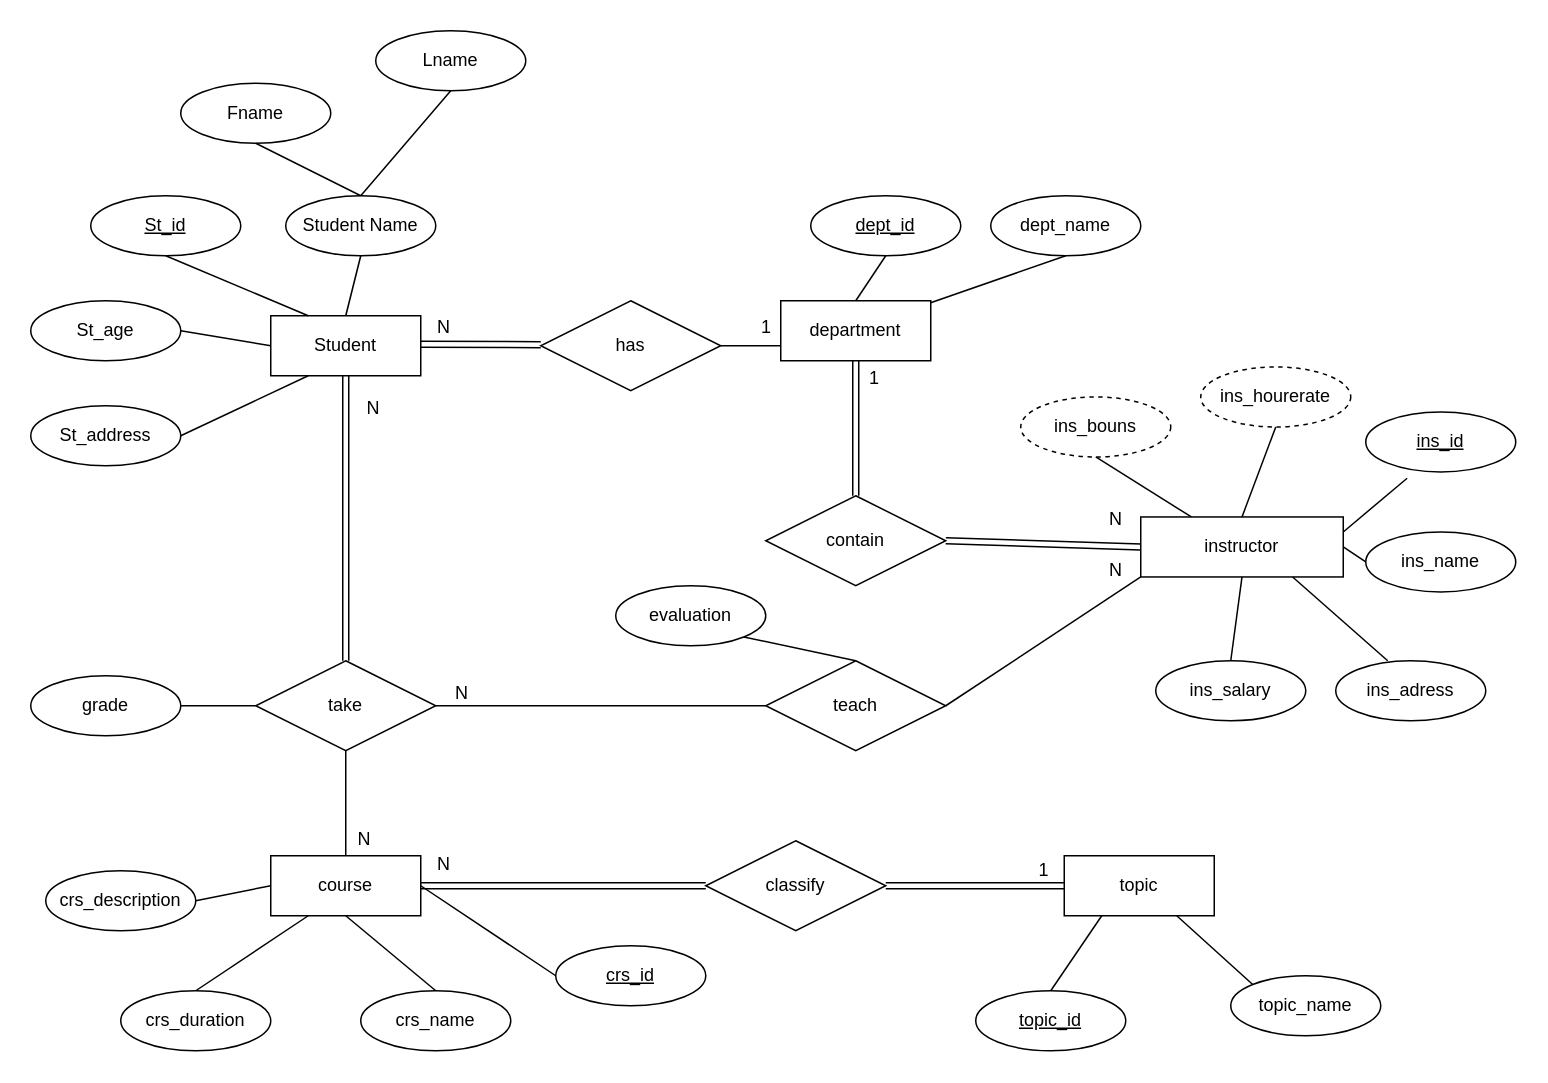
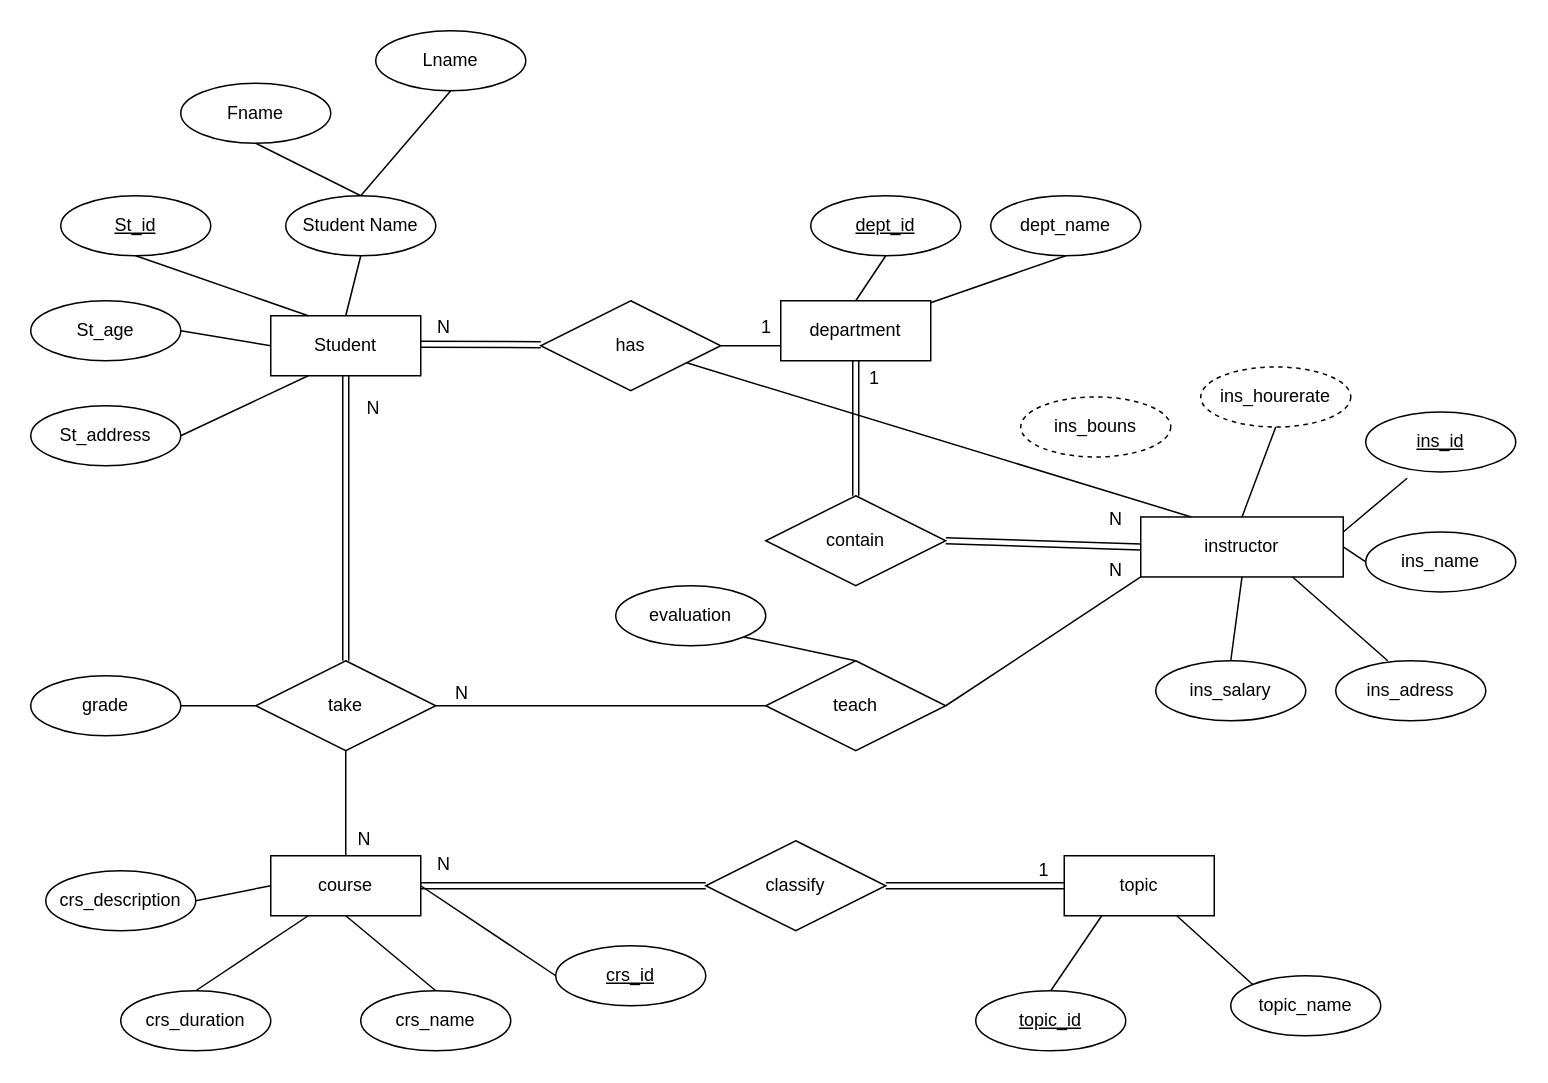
(166, 226) -> (136, 226)
(1144, 487) -> (939, 440)
